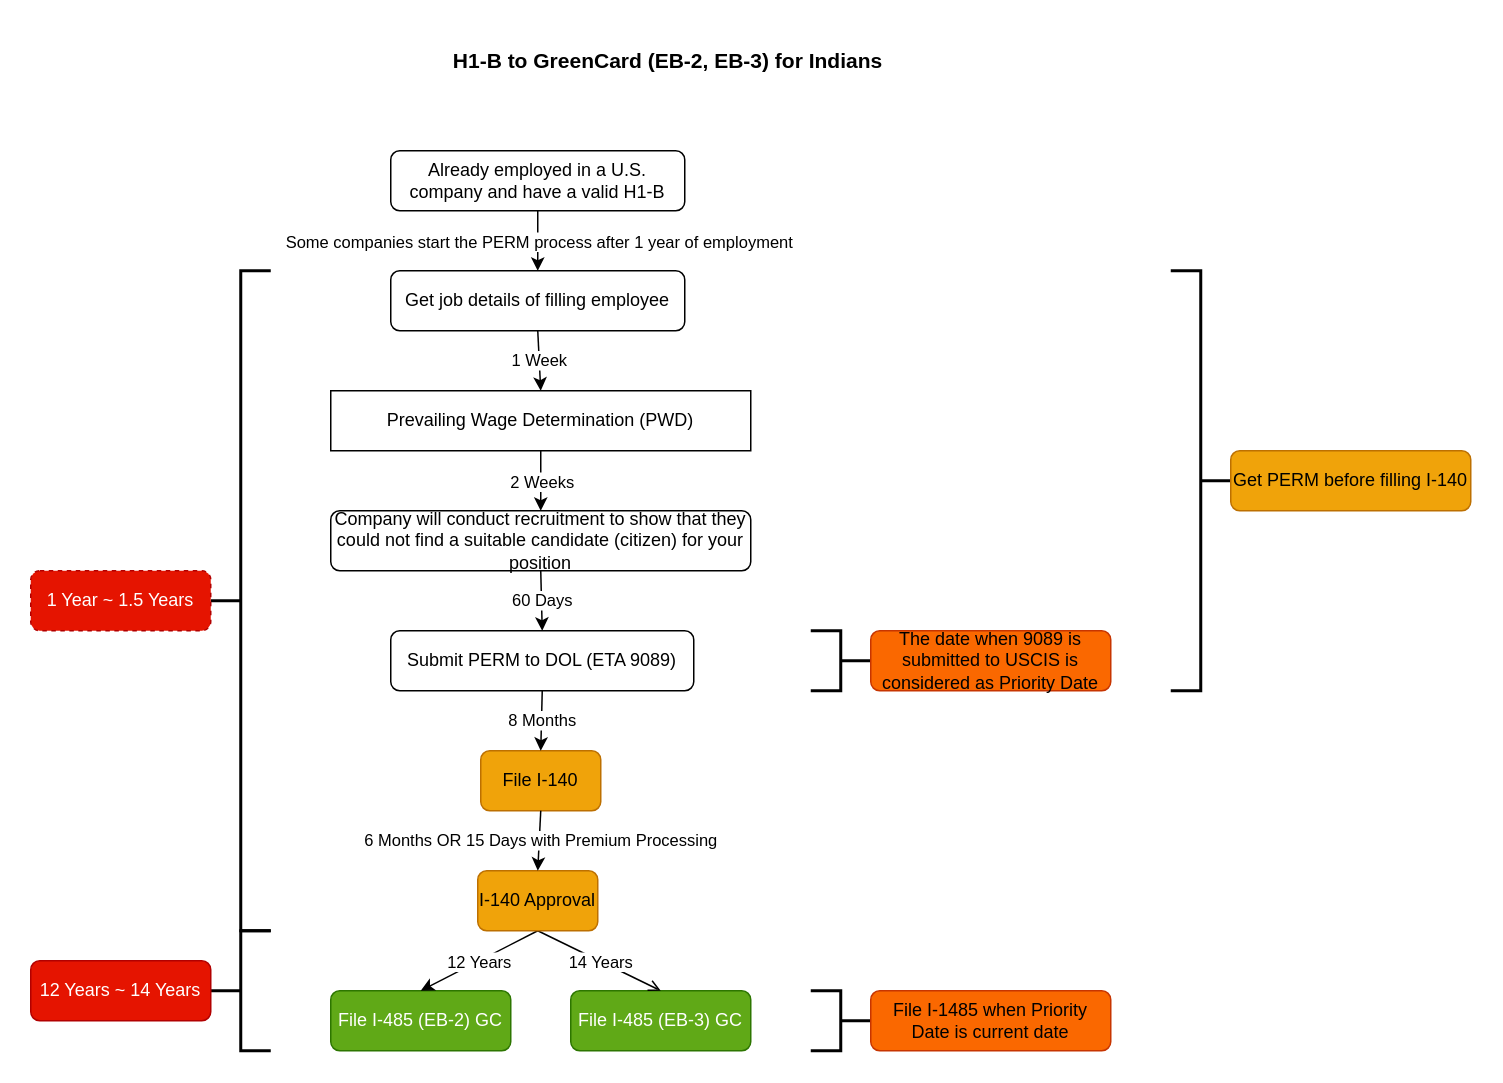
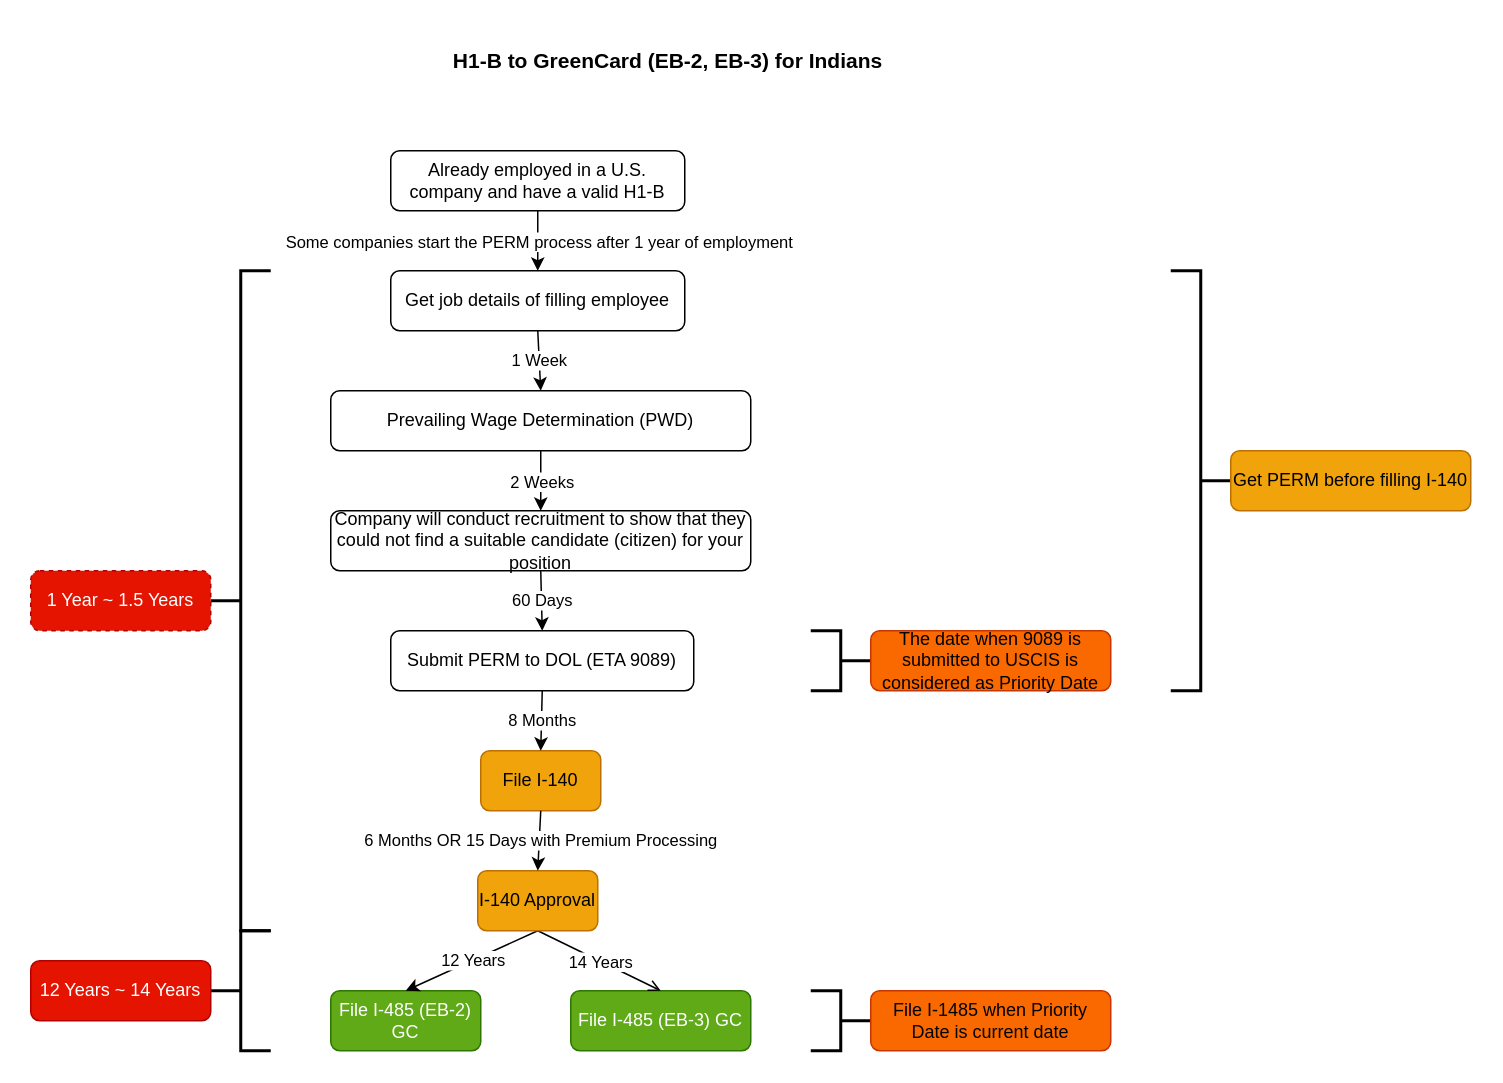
(541, 421) -> (541, 421)
(421, 1021) -> (406, 1021)
